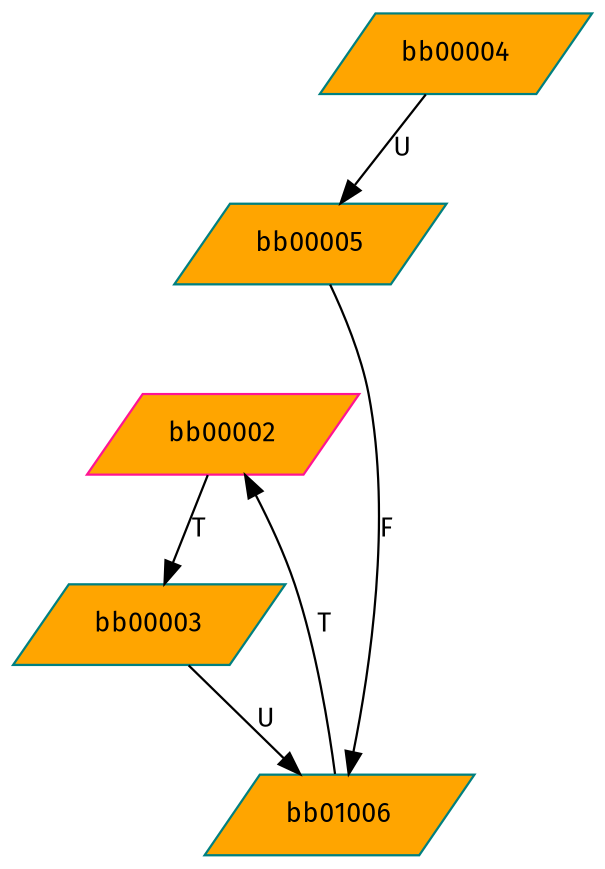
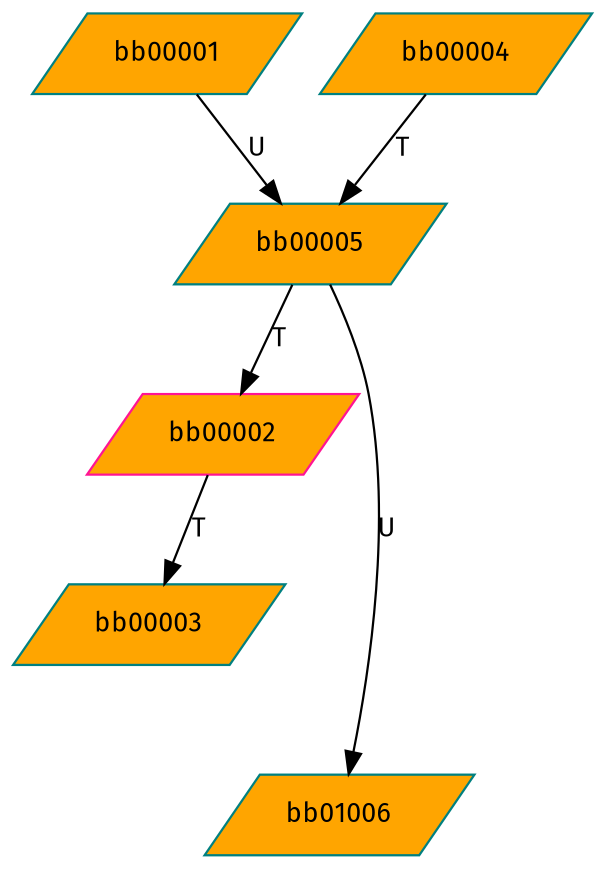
none -> (167, 54)
(403, 149) -> (403, 149)
(388, 529) -> (388, 529)
(308, 631) -> (272, 329)
(236, 712) -> none
